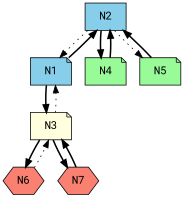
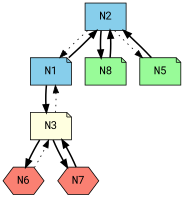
(106, 71) -> (106, 71)
